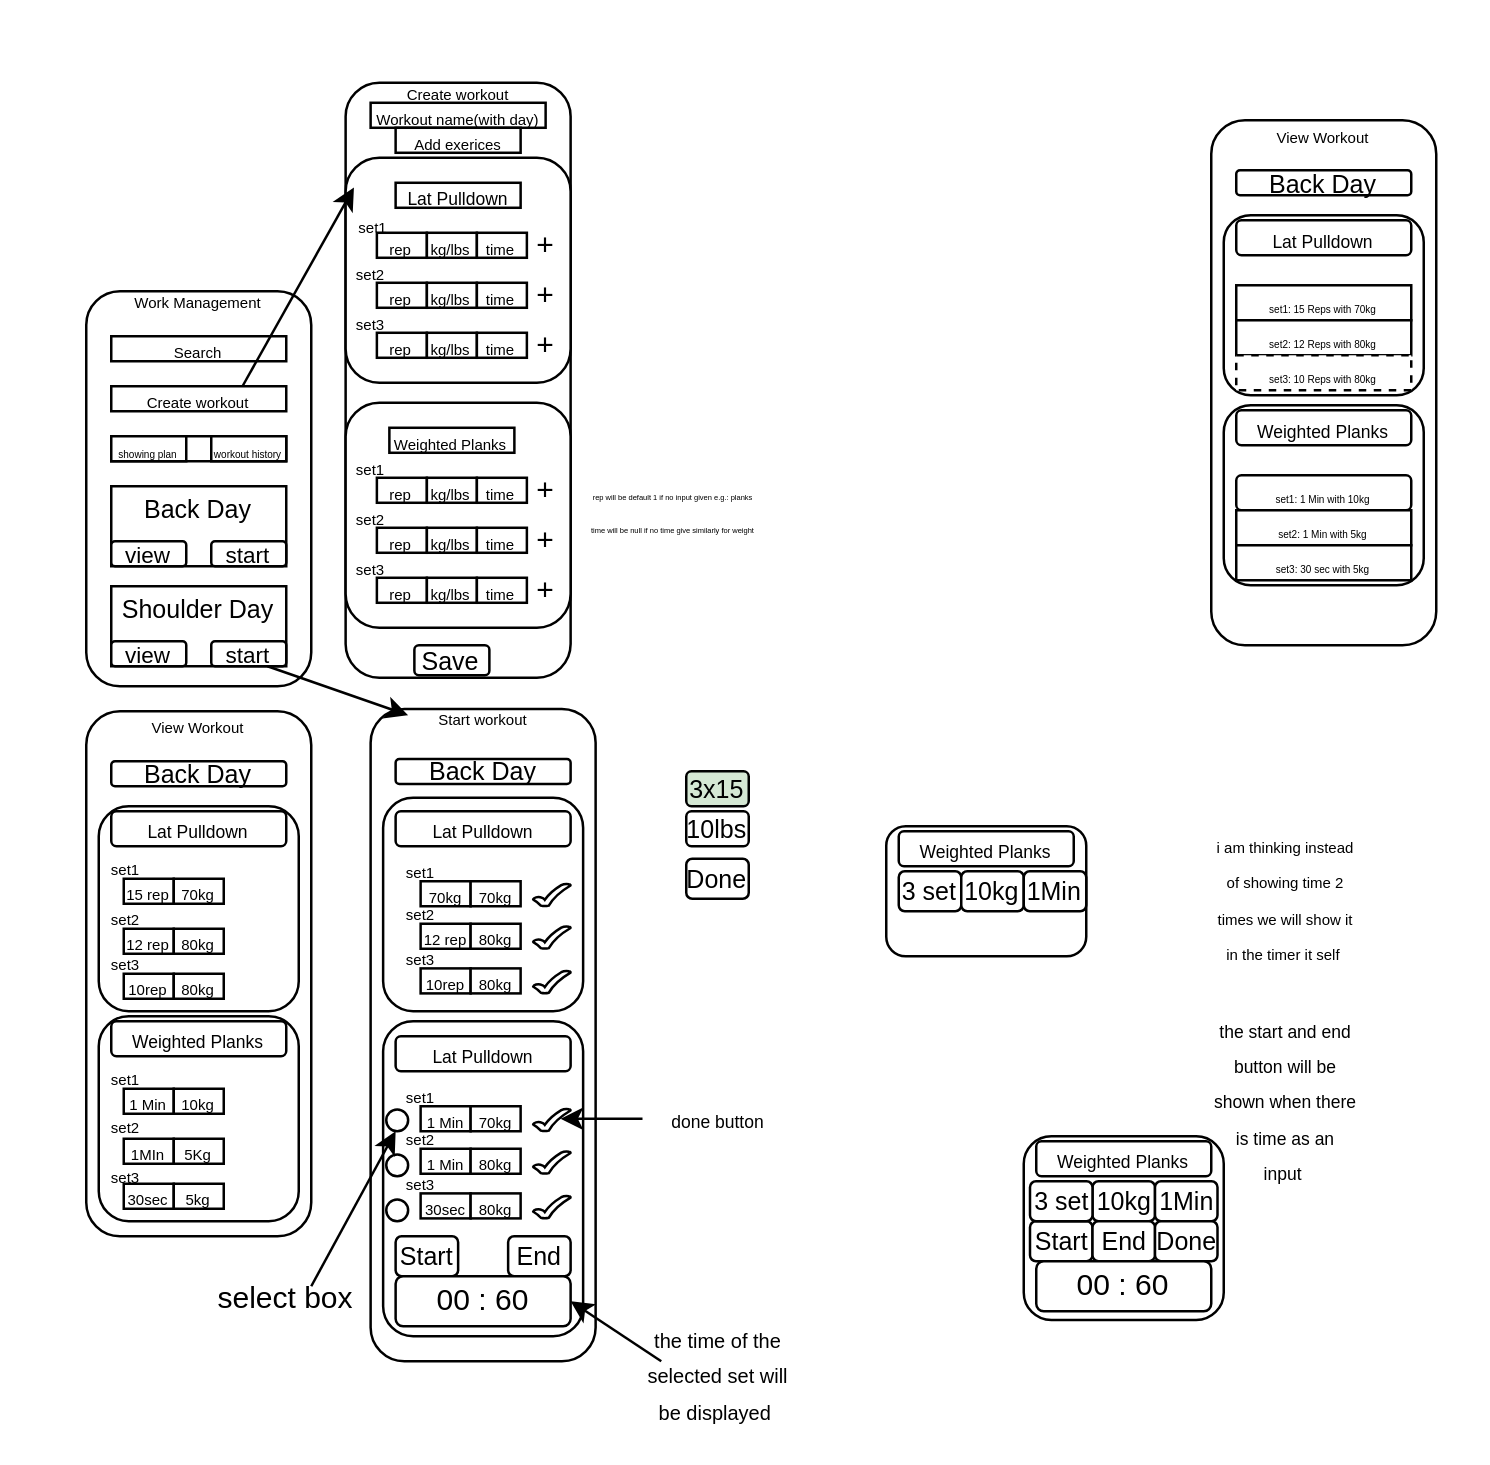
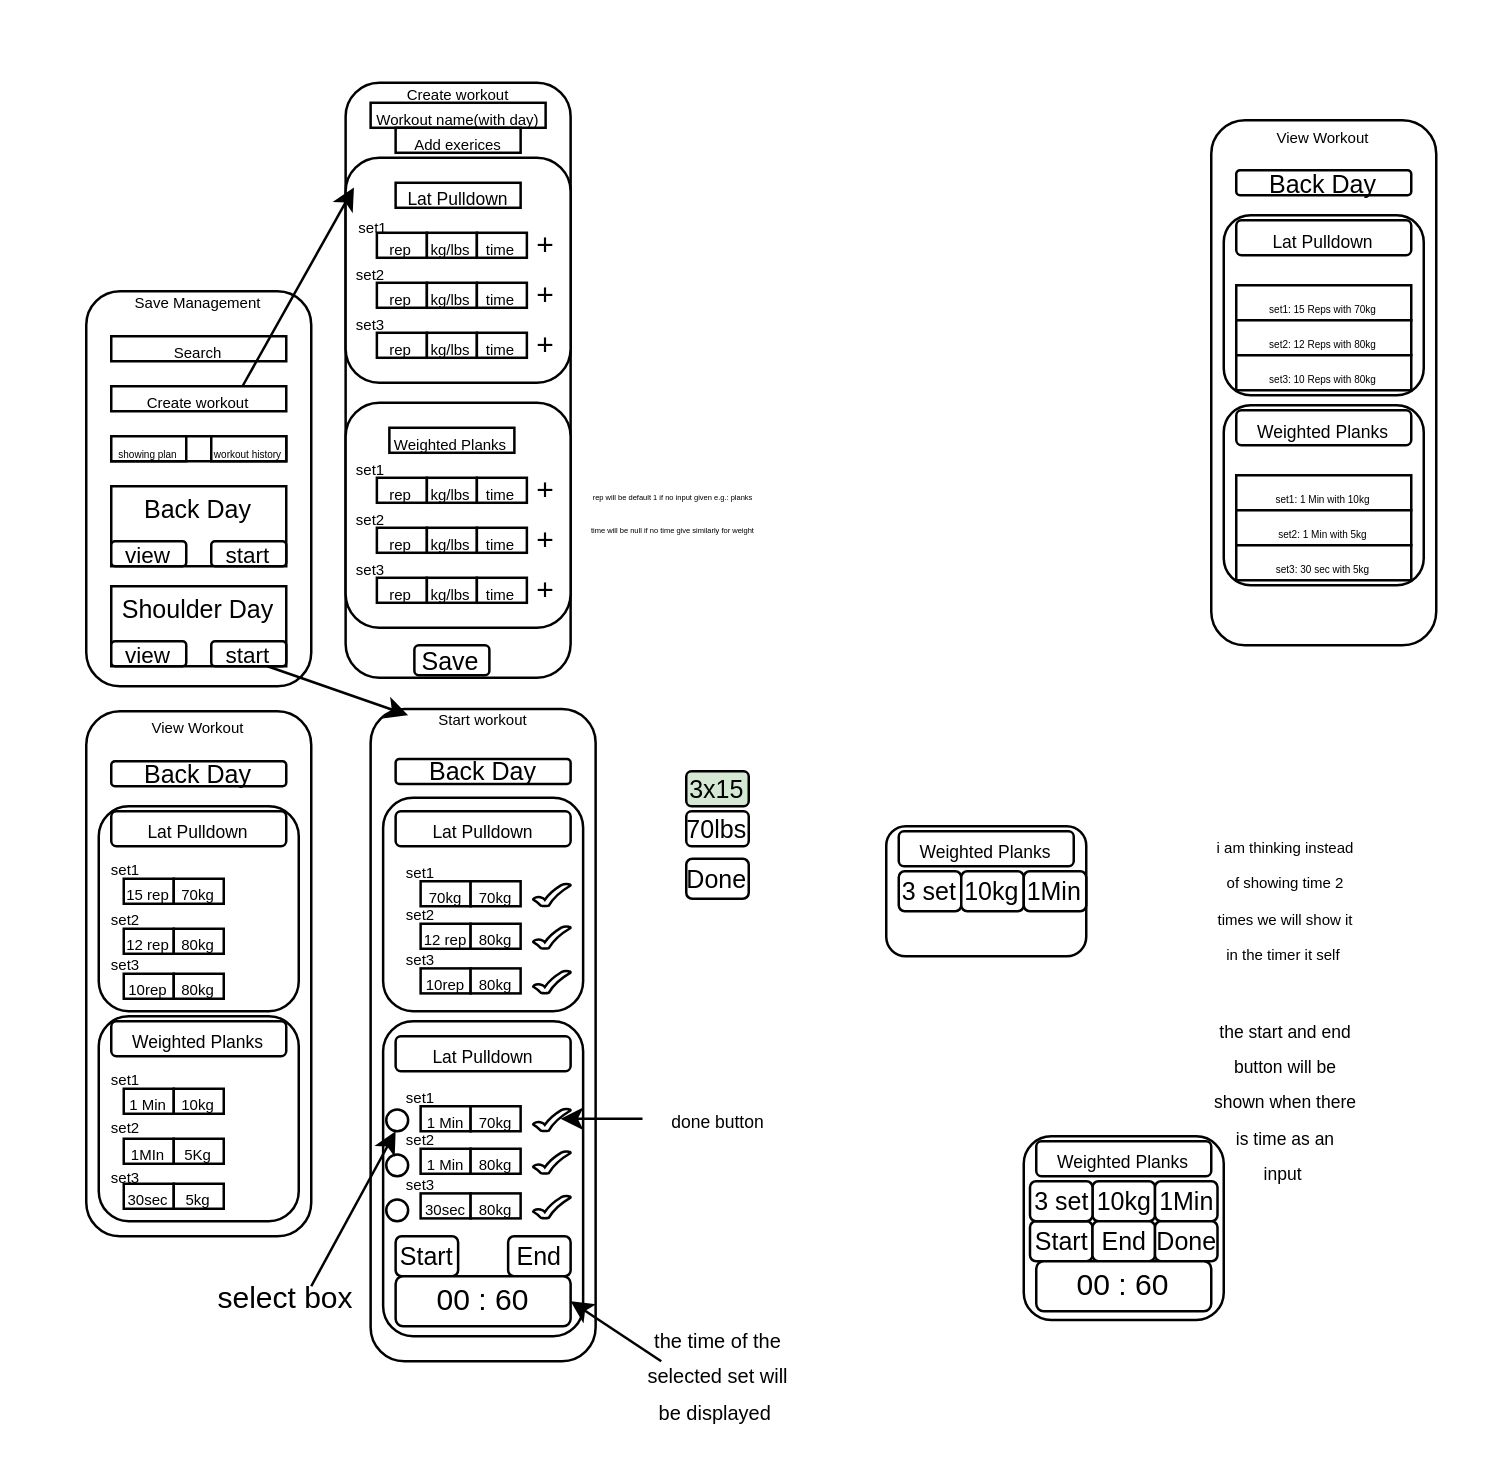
(199, 299) -> (199, 299)
(1324, 373) -> (1324, 373)
(1324, 493) -> (1324, 493)
(718, 829) -> (718, 829)
